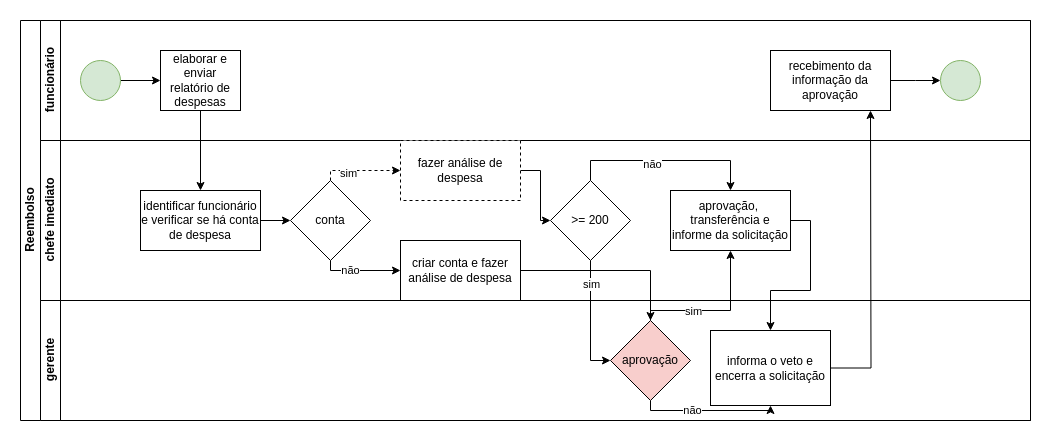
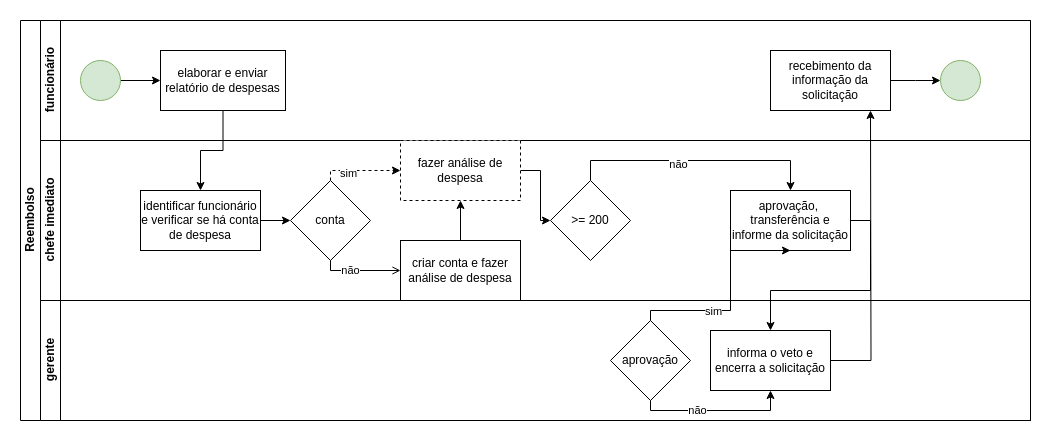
(201, 81) -> (223, 81)
(831, 81) -> (831, 81)
(731, 221) -> (791, 221)
(392, 271) -> (394, 271)
(604, 271) -> (461, 224)
(591, 317) -> none
(651, 361) -> (651, 361)
(771, 368) -> (771, 361)
